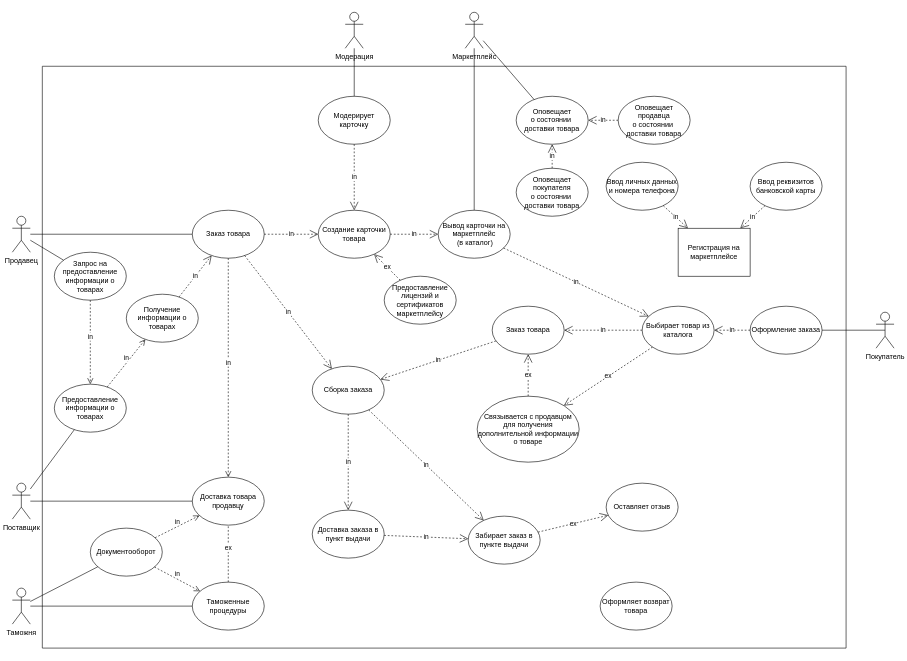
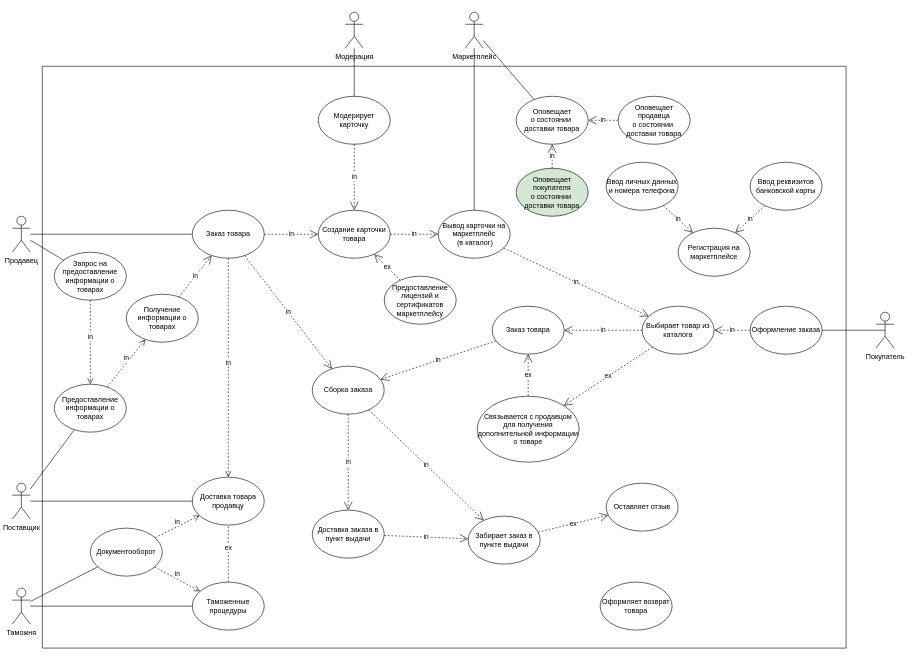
(552, 192) -> (552, 192)
(714, 252) -> (714, 252)
